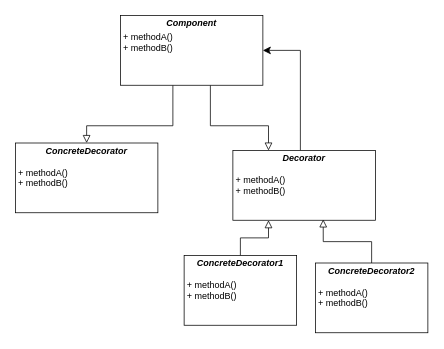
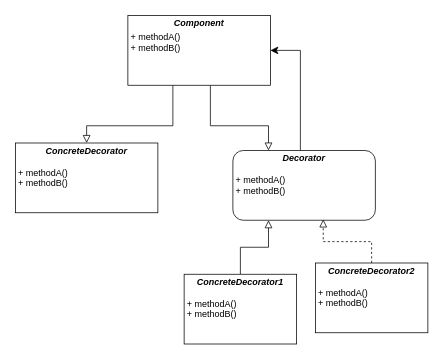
(192, 50) -> (199, 50)
(304, 185) -> (304, 185)
(351, 242) -> (351, 242)
(240, 290) -> (240, 309)
